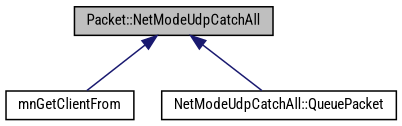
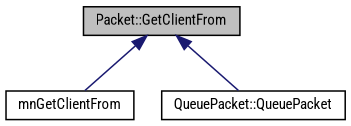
(174, 21) -> (162, 21)
(279, 105) -> (253, 105)
